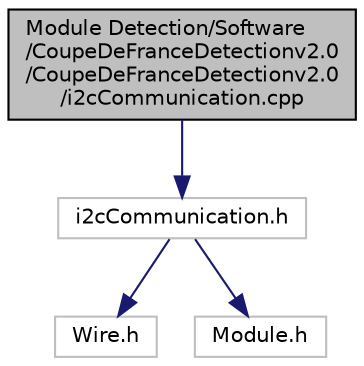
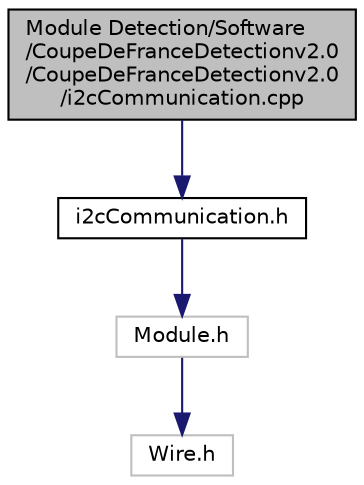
(182, 218) -> (182, 218)
(150, 269) -> (182, 385)
